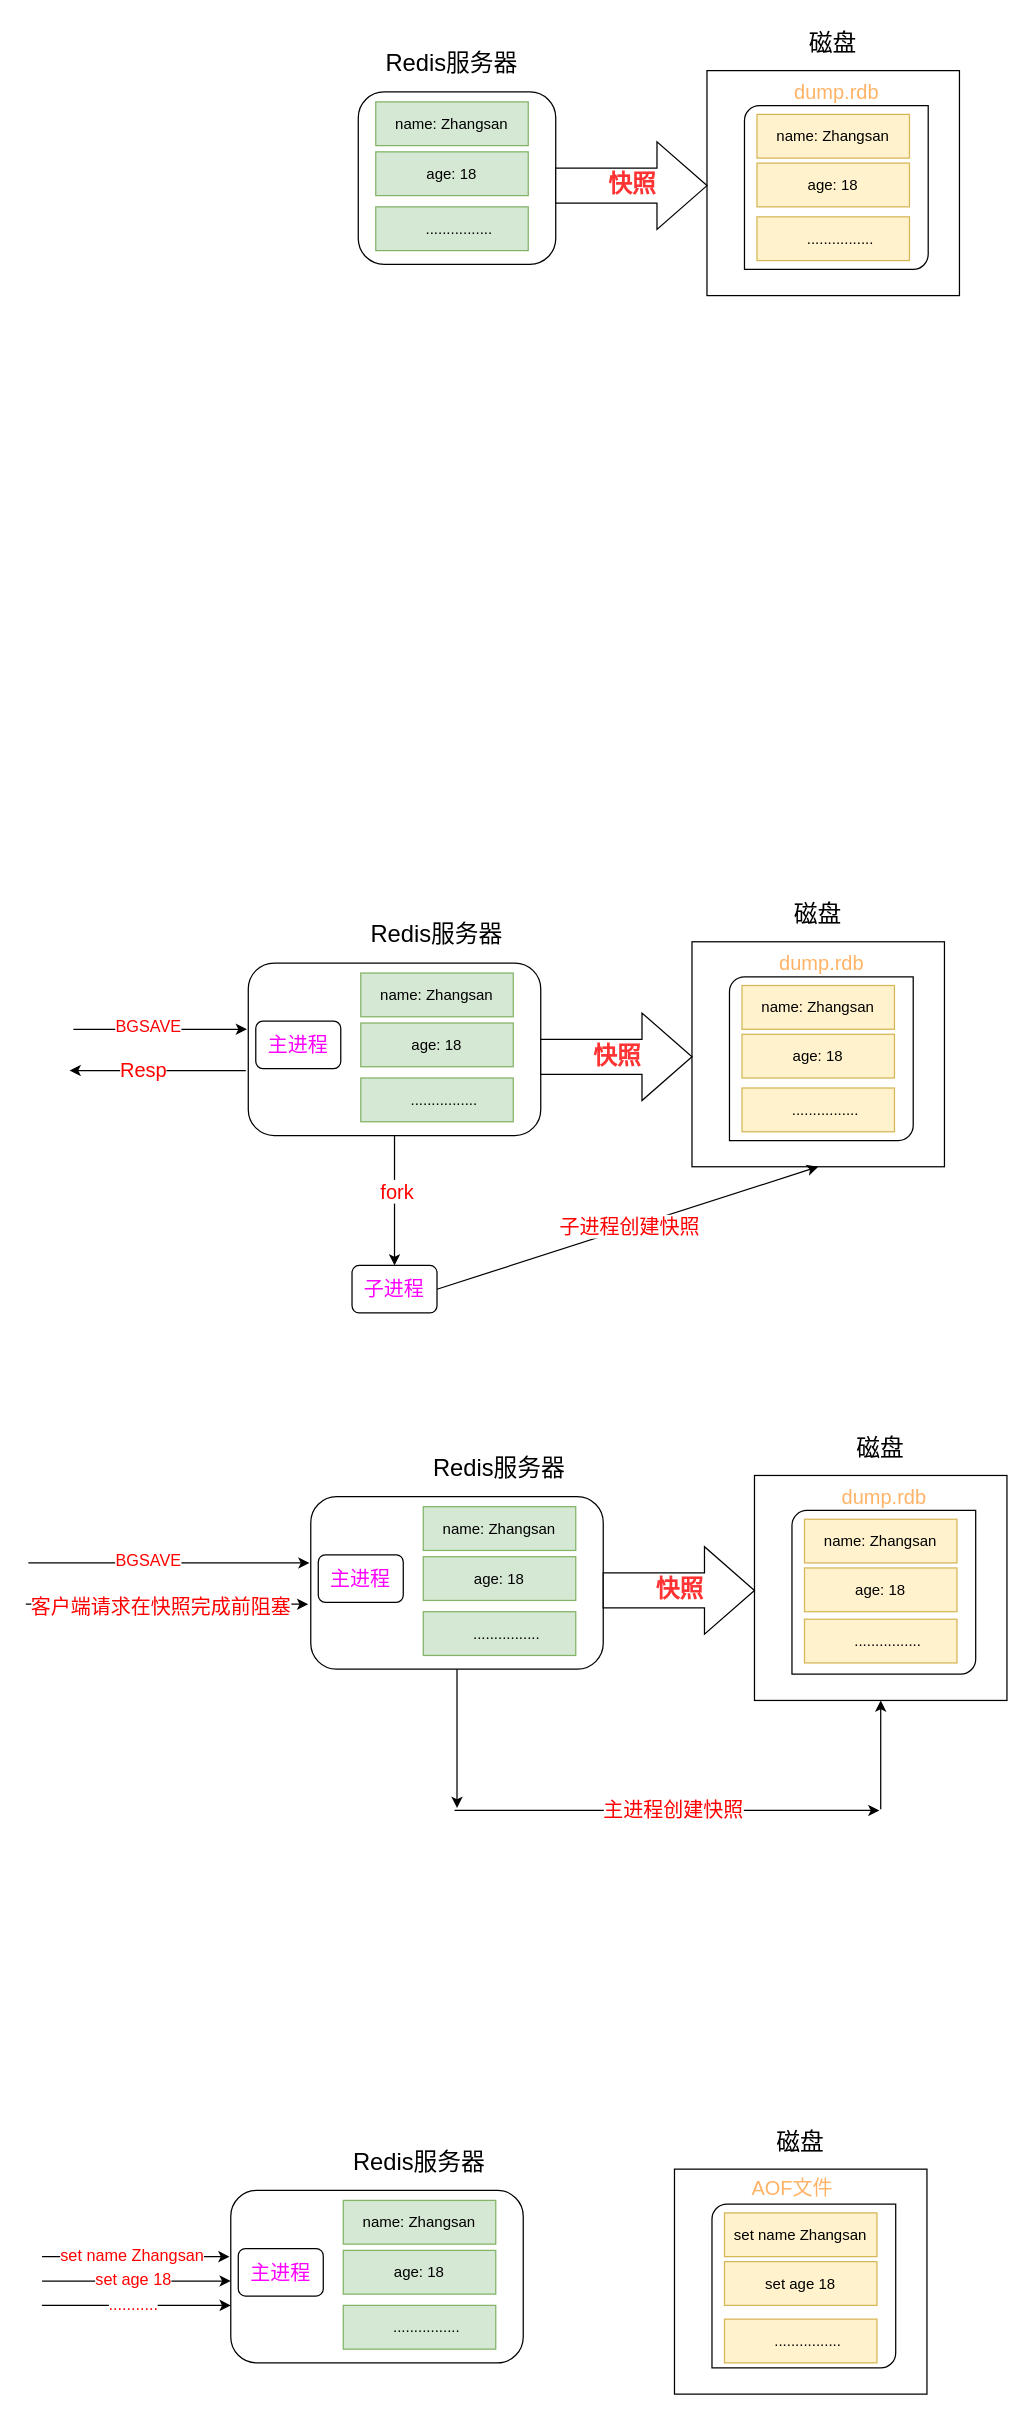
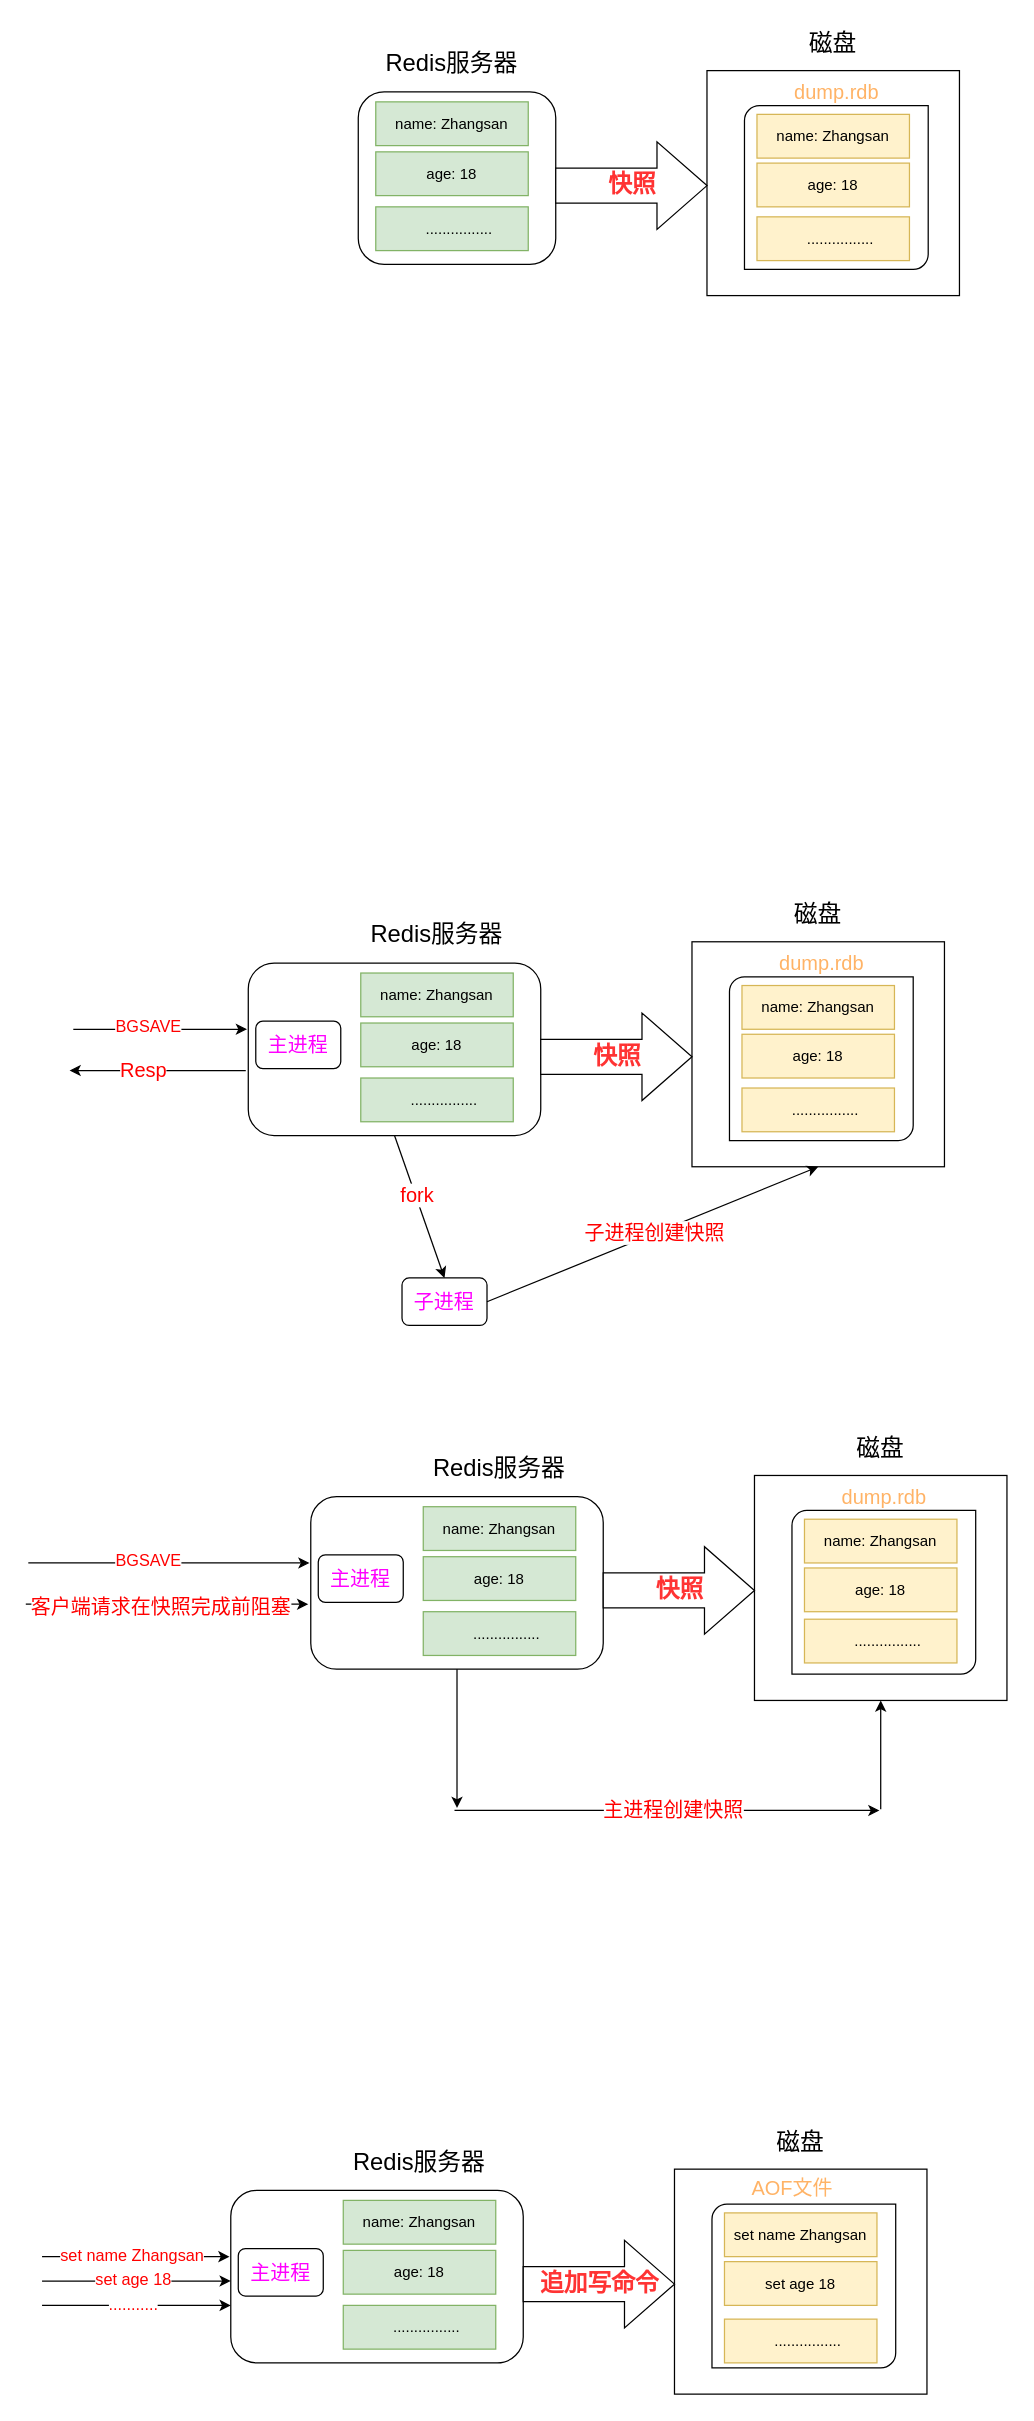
(394, 1289) -> (444, 1302)
none -> (599, 2284)
